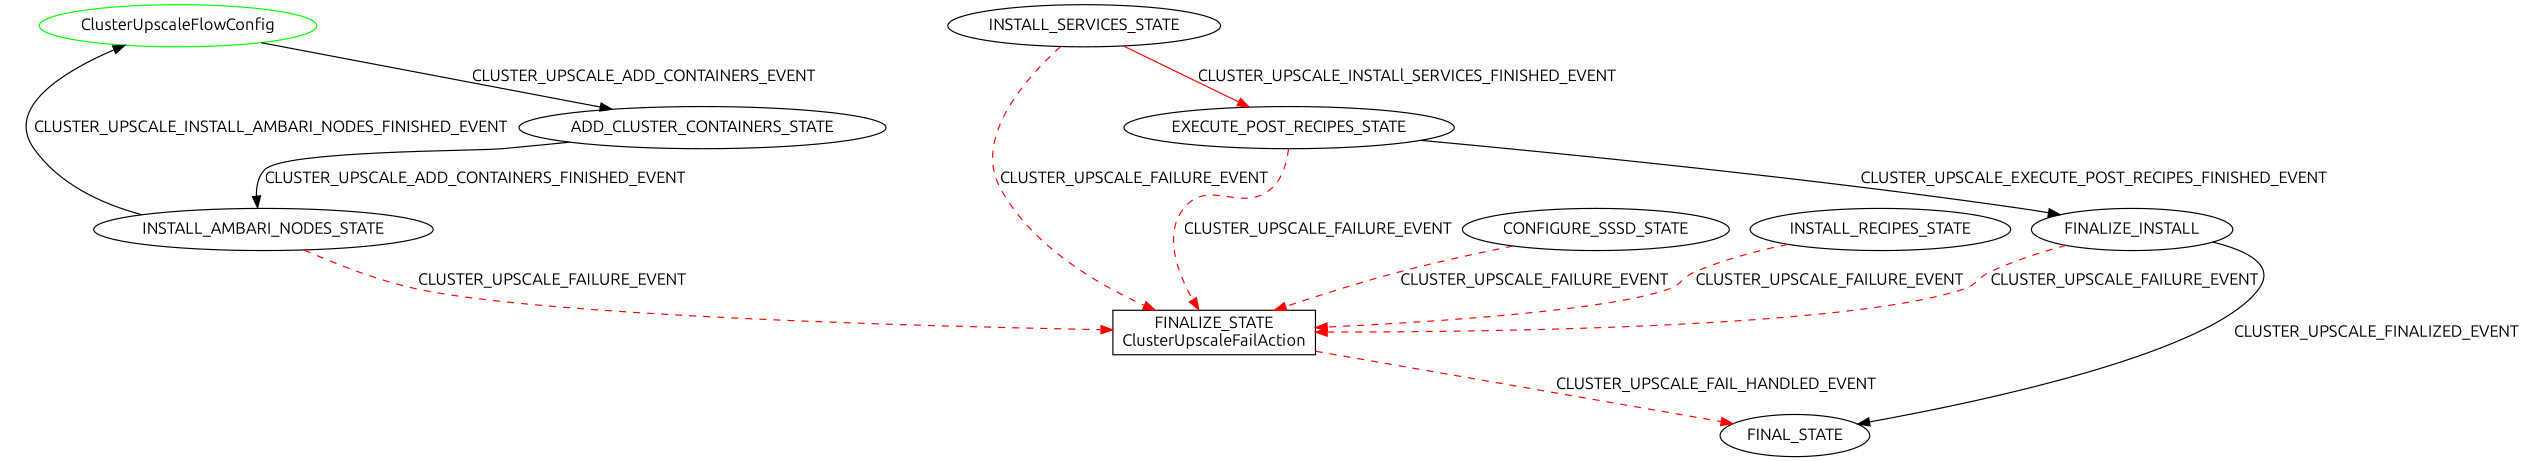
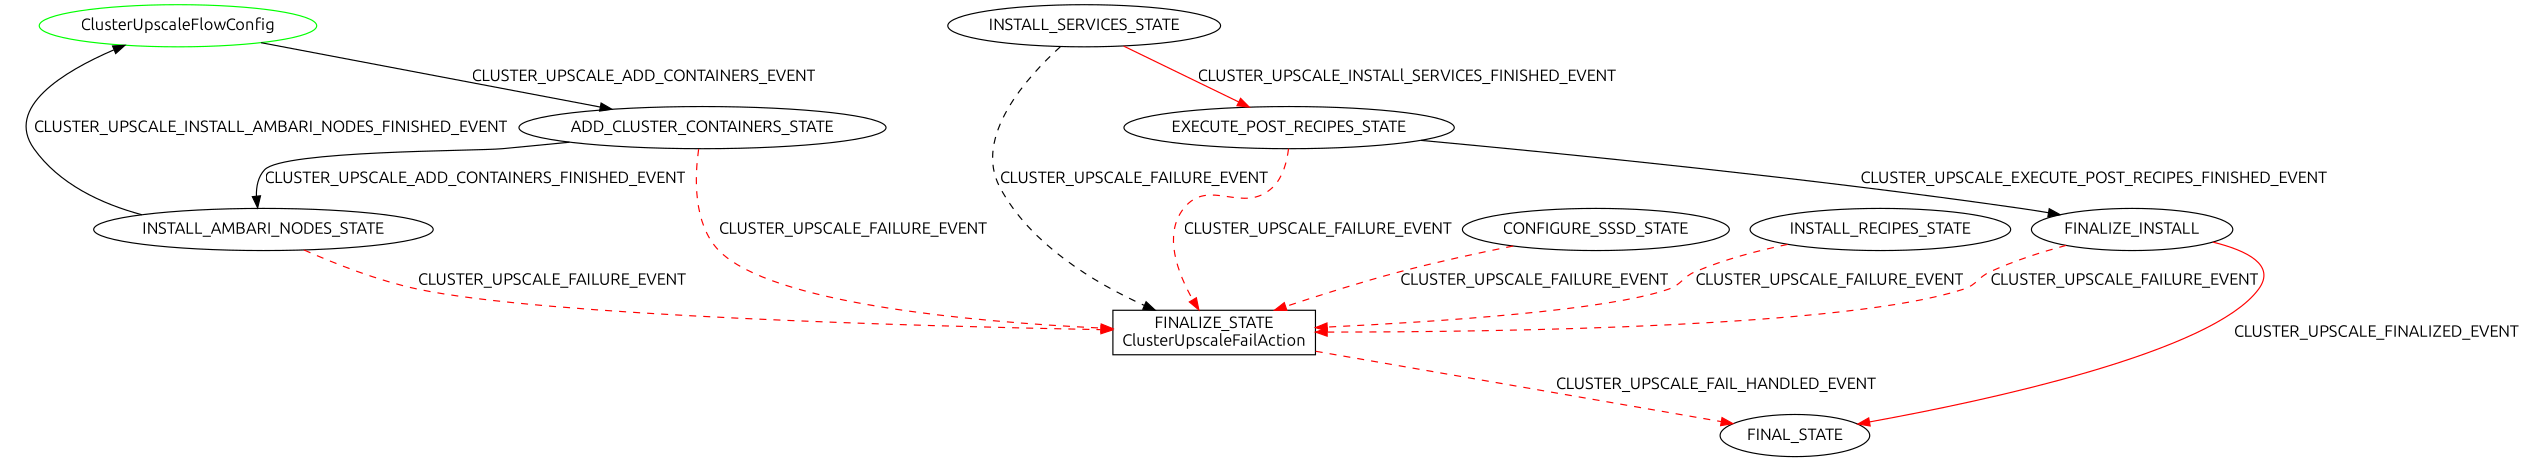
(1007, 198) -> (1007, 198)
none -> (852, 301)
(2111, 365) -> (2111, 365)
